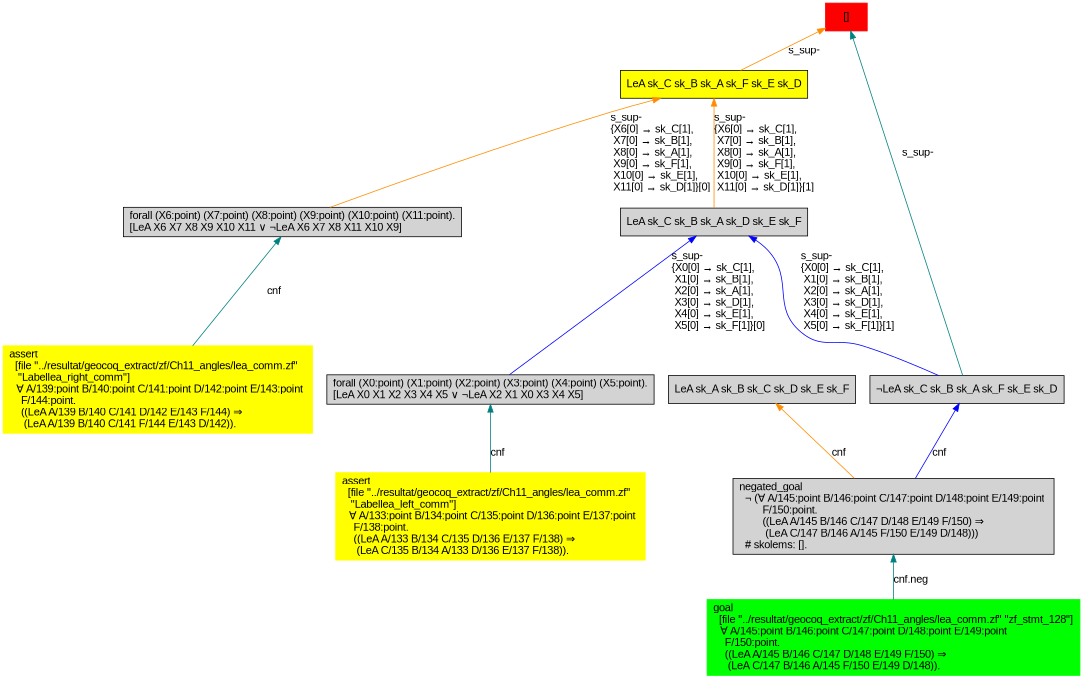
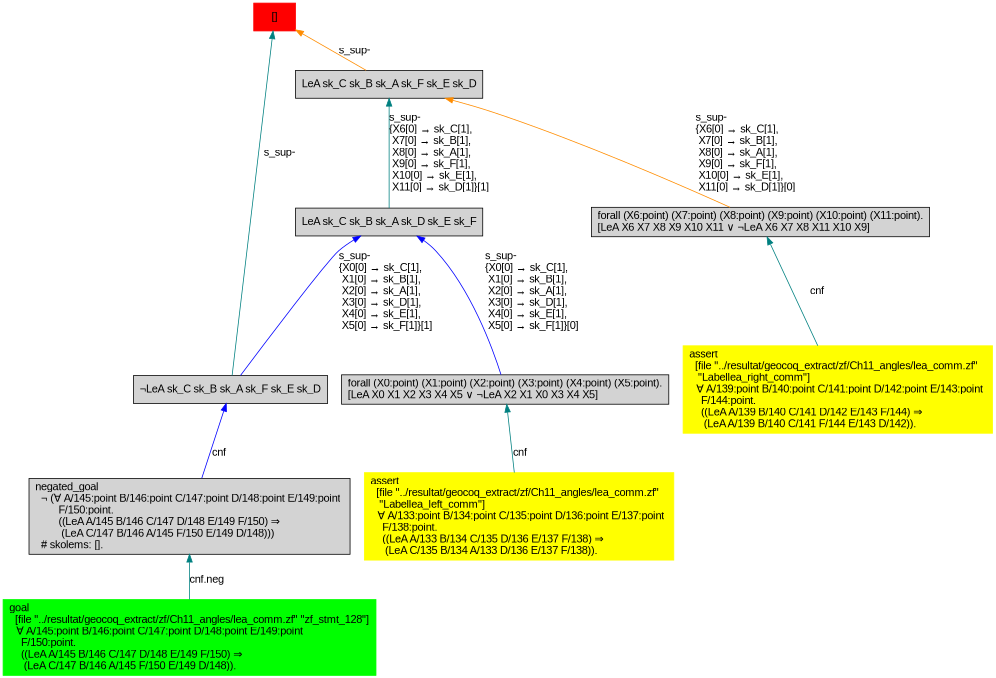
(714, 84) -> (389, 84)
(714, 157) -> (389, 157)
(762, 390) -> none
